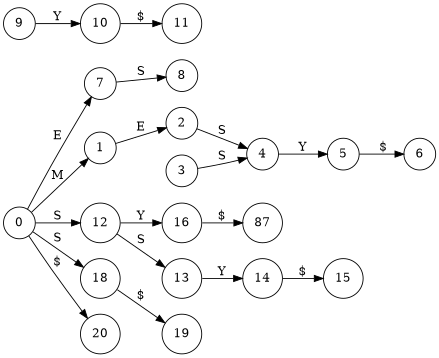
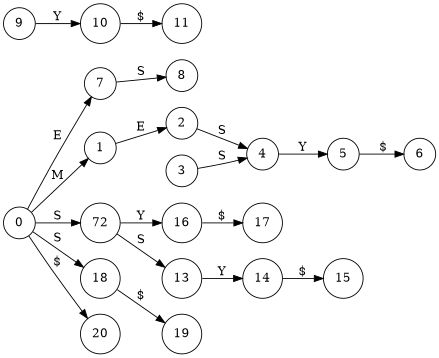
(100, 223) -> (100, 223)
(263, 223) -> (263, 223)
